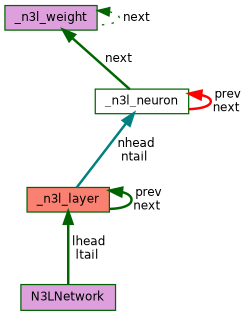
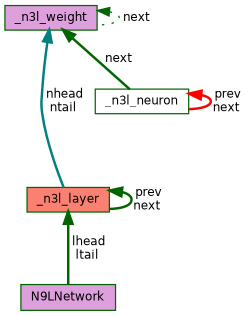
(101, 155) -> (43, 116)
(68, 297) -> (68, 297)
